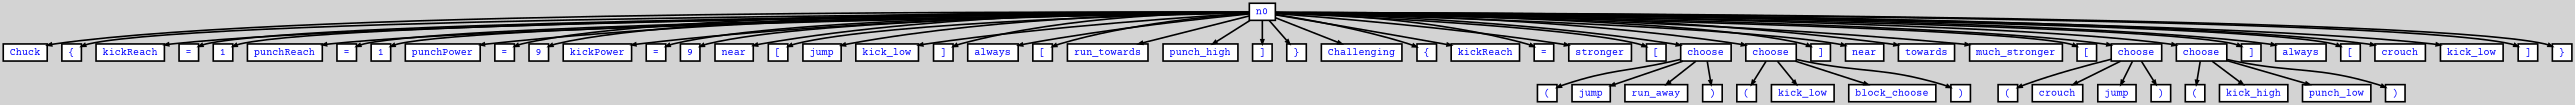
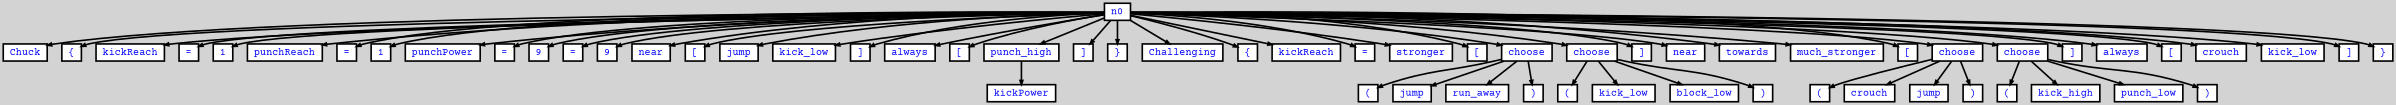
(942, 21) -> (1021, 71)
(1108, 52) -> none
(1892, 93) -> (1704, 93)
